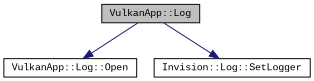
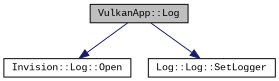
(70, 68) -> (67, 68)
(232, 68) -> (212, 68)
